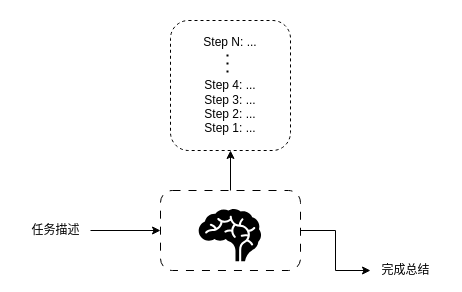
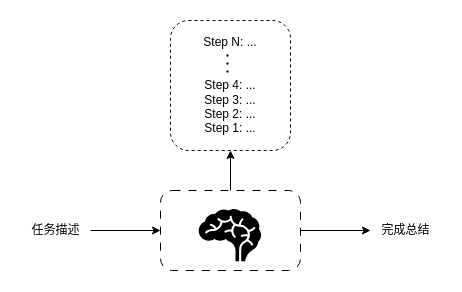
(406, 271) -> (406, 231)
